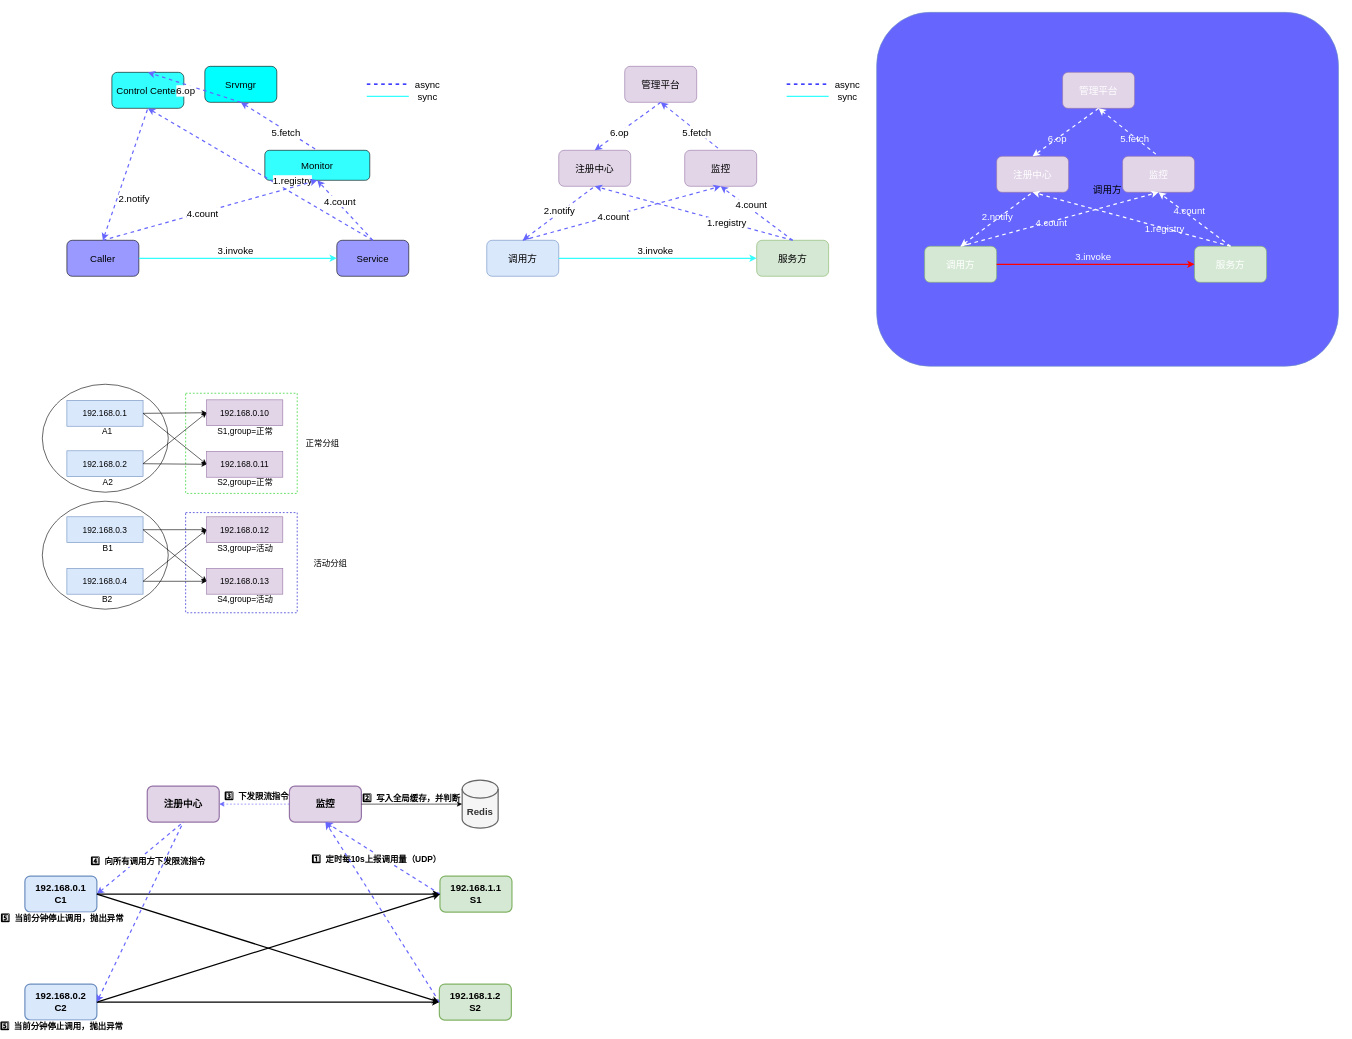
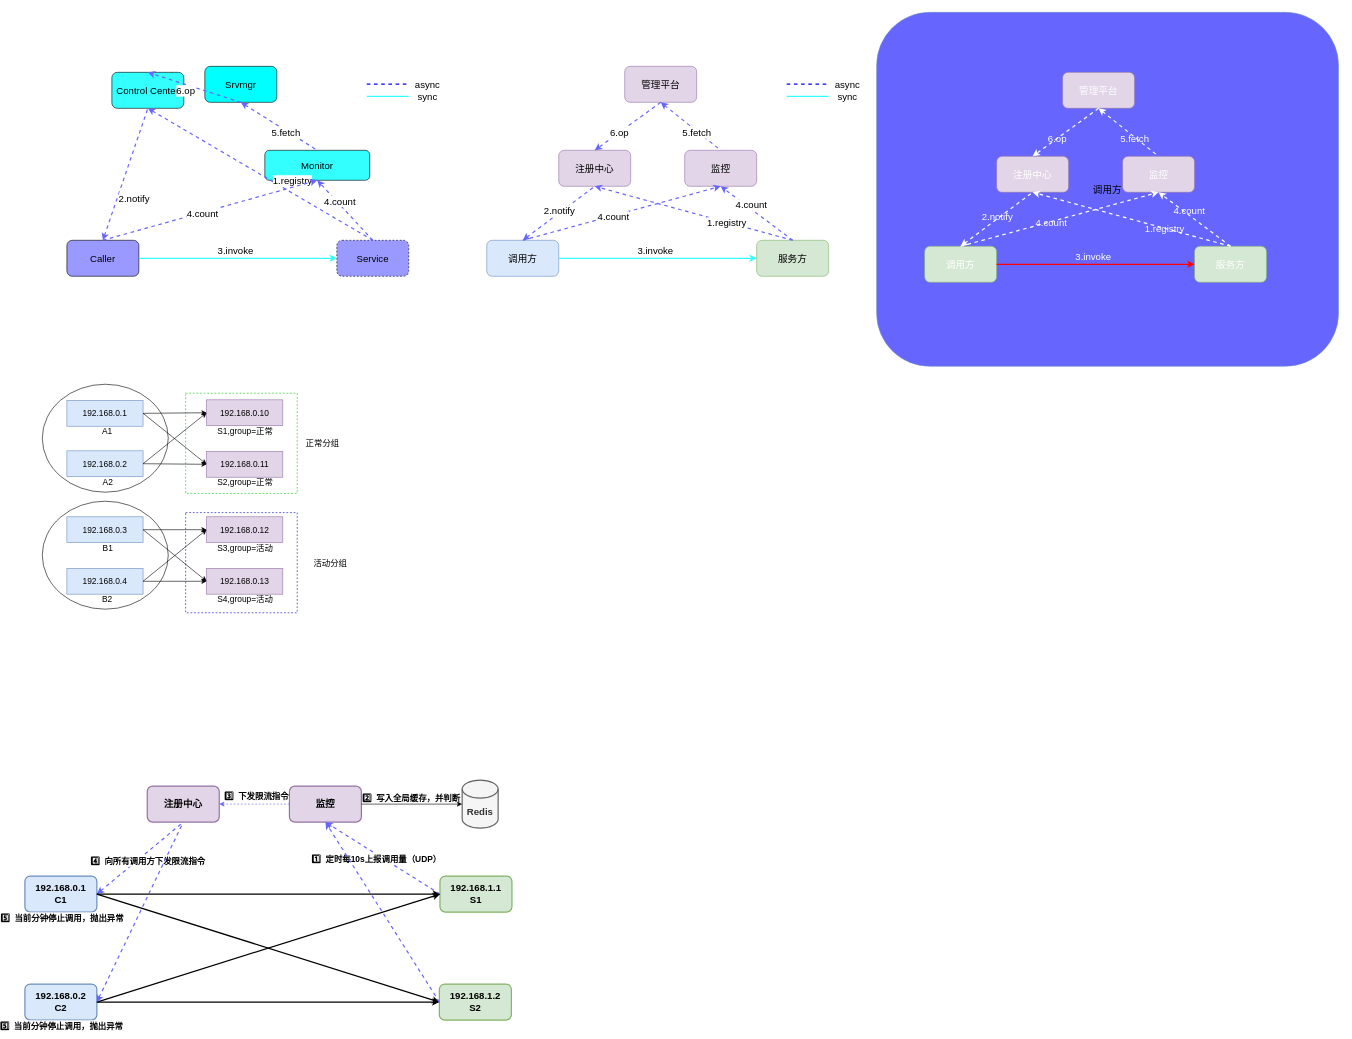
(373, 258) -> (373, 258)
